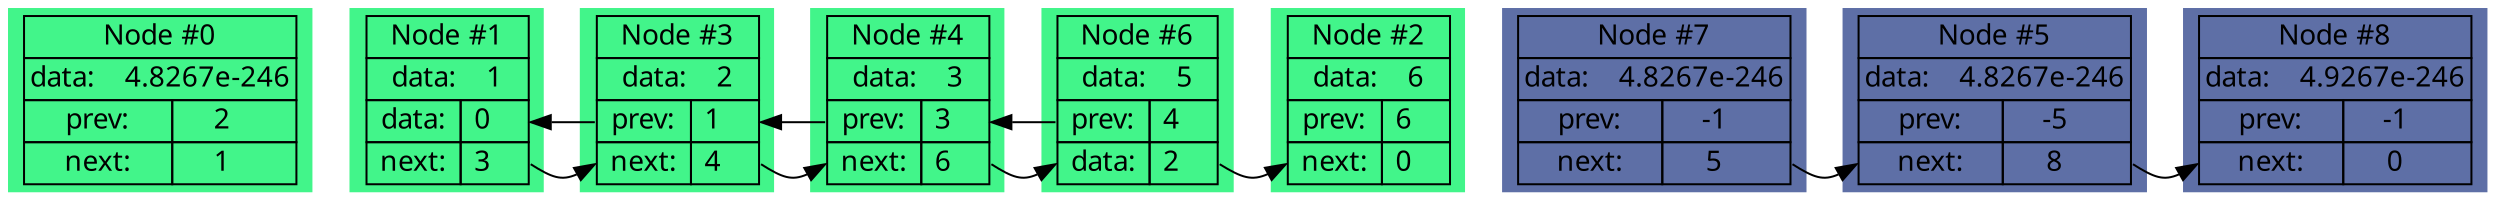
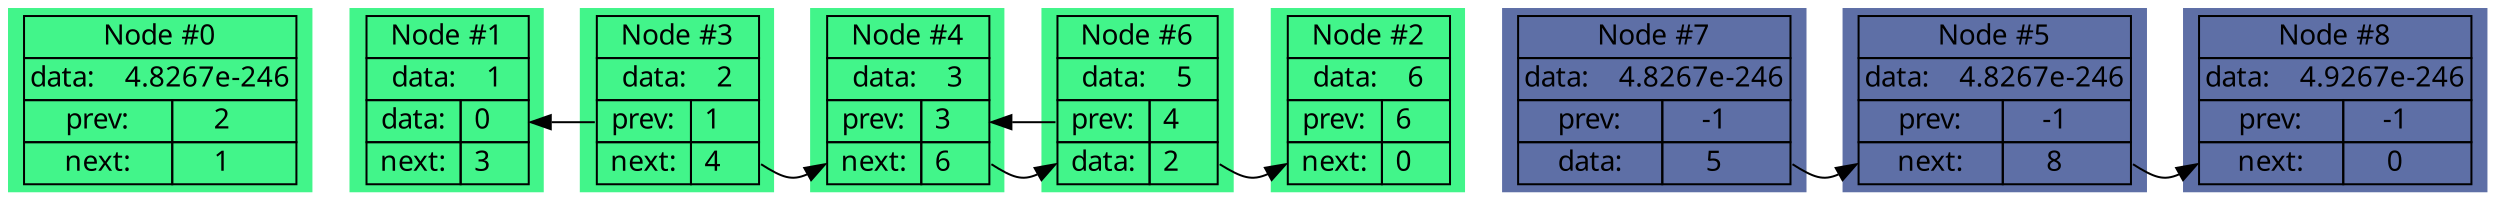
(2067, 120) -> (2067, 120)
(804, 122) -> none
(1590, 162) -> (1590, 162)
(553, 176) -> none
